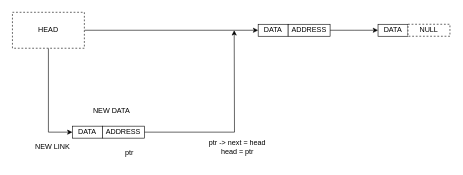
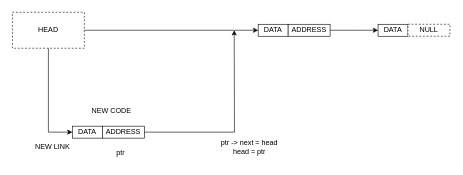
(112, 111) -> (112, 111)
(237, 147) -> (249, 147)
(129, 153) -> (120, 153)
